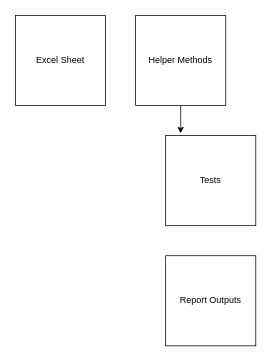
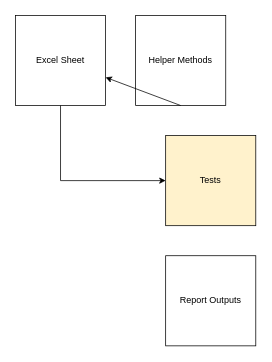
(180, 117) -> (146, 92)
none -> (72, 180)
(210, 180) -> (210, 180)
